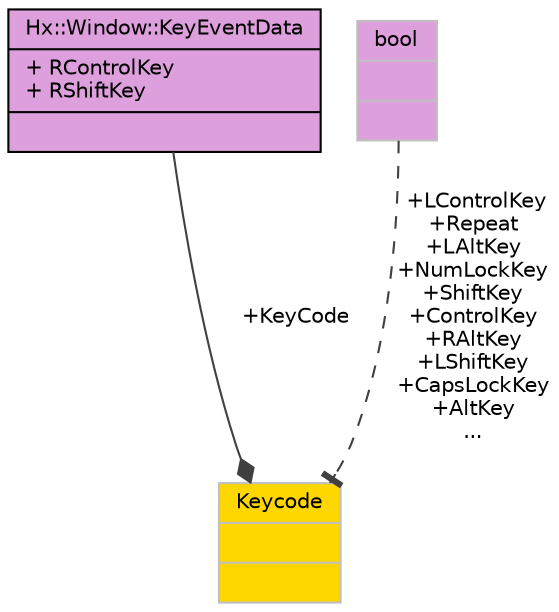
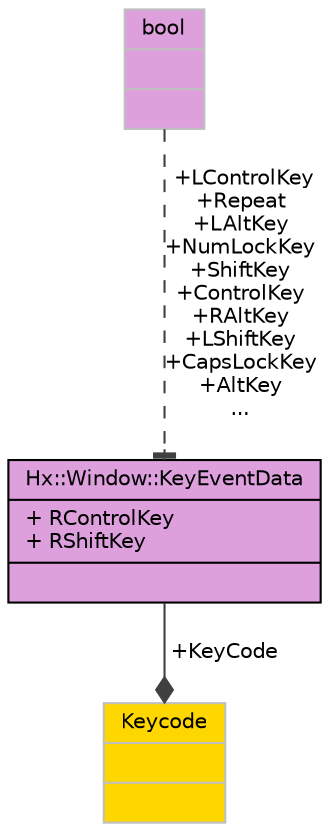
(386, 311) -> (165, 289)
